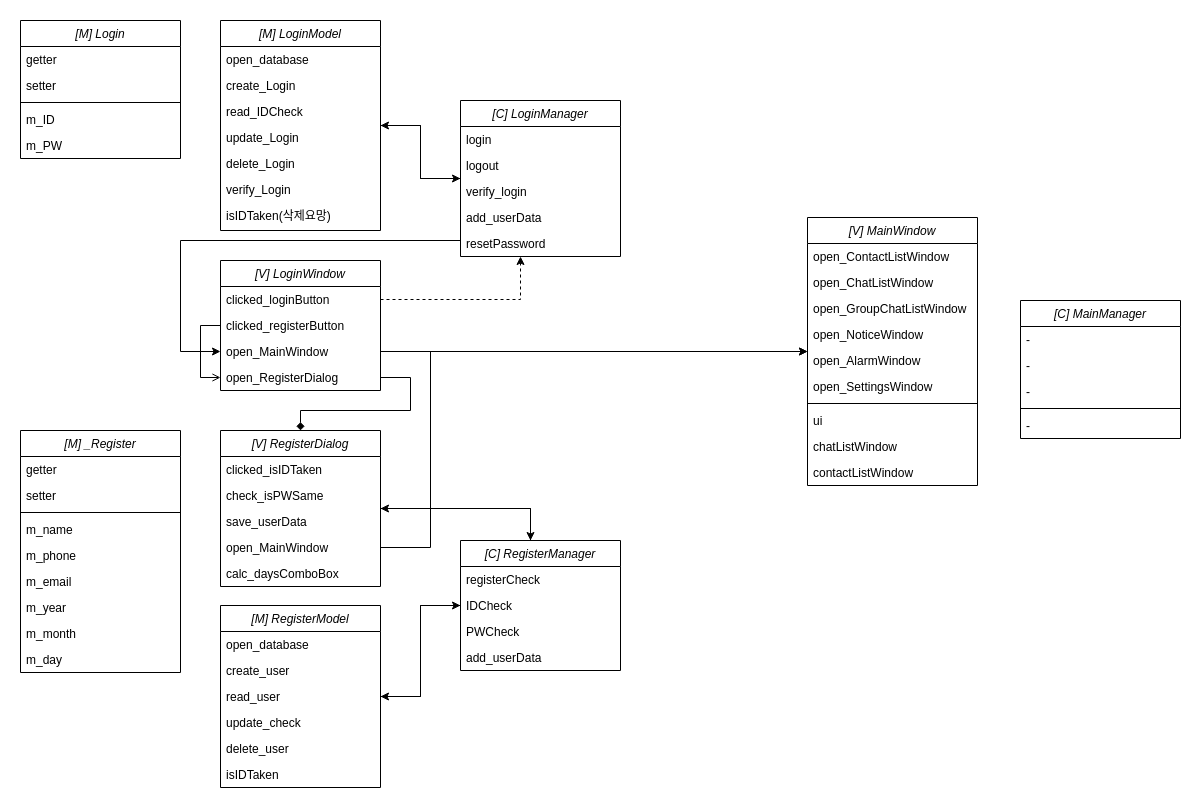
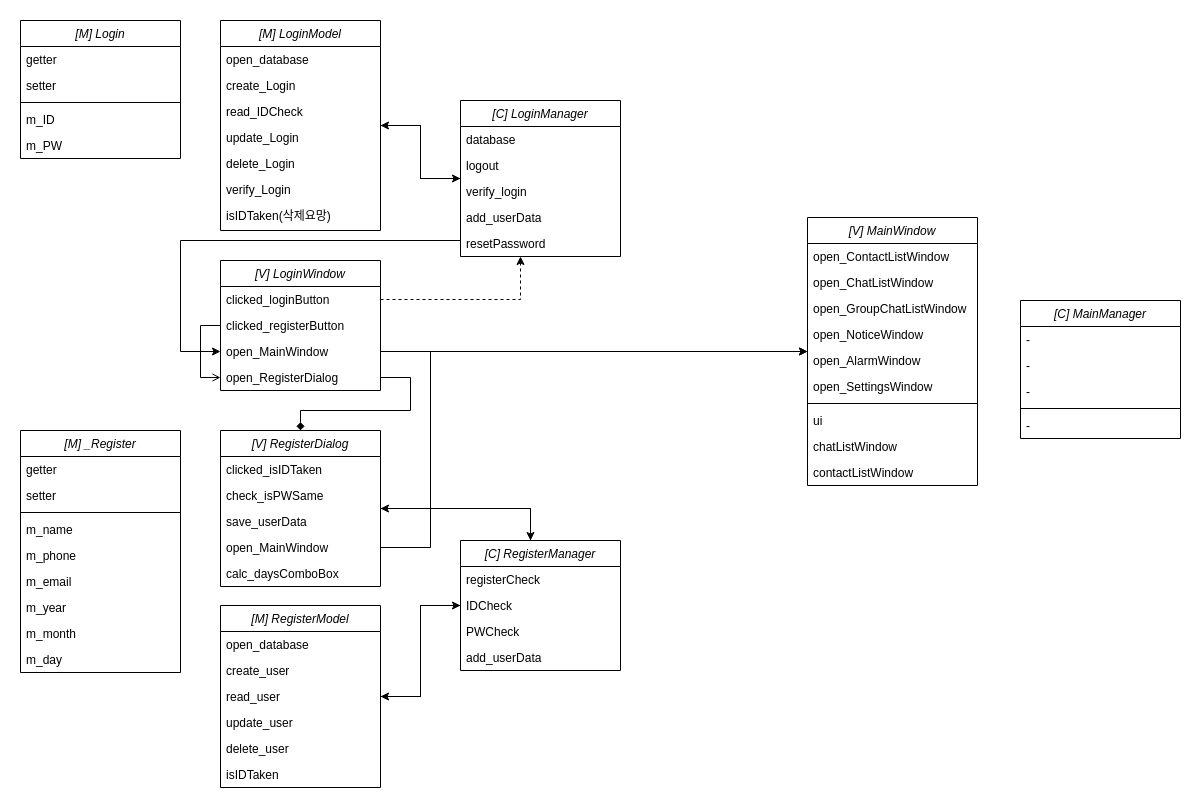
(480, 140) -> (493, 140)
(266, 723) -> (263, 723)
